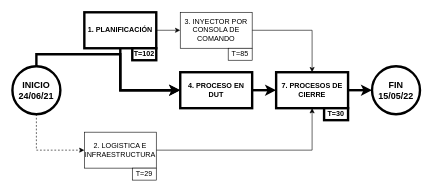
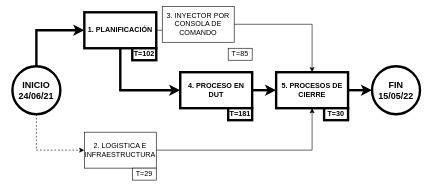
(216, 30) -> (198, 24)
(75, 54) -> (42, 30)
(312, 90) -> (312, 90)
none -> (240, 114)
